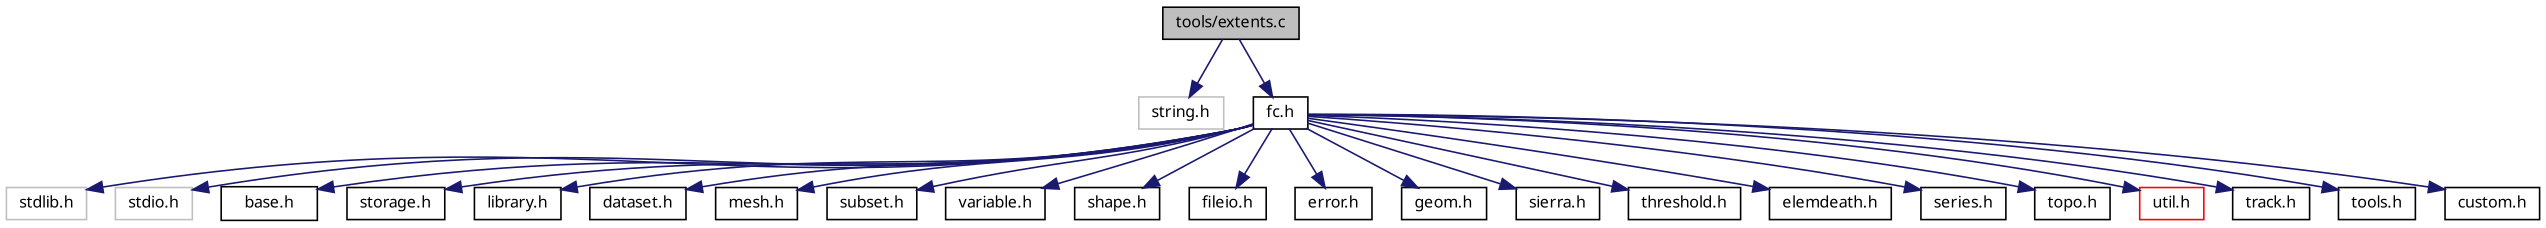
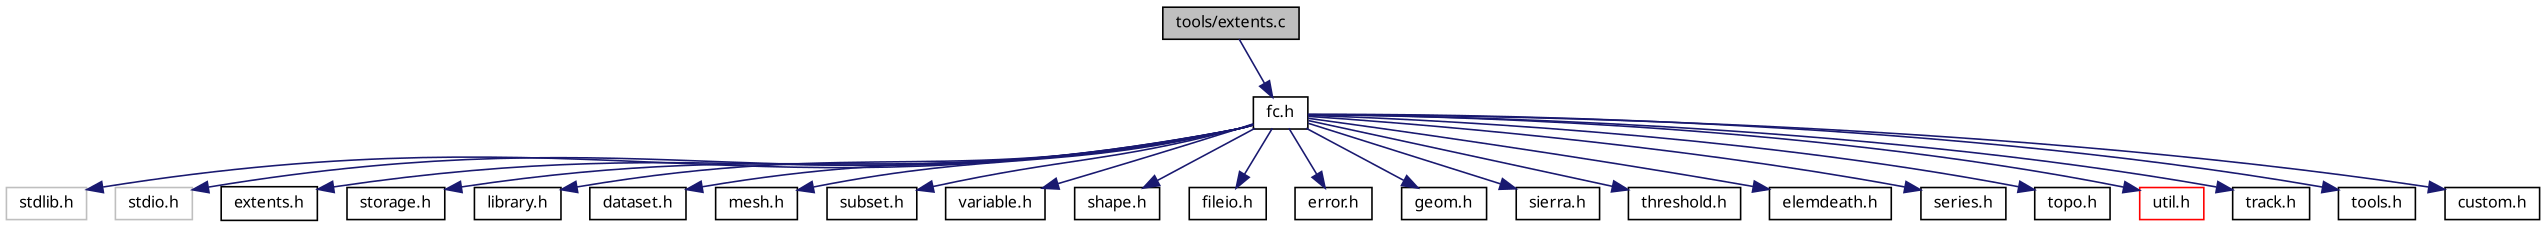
(1181, 113) -> none
(269, 204) -> (269, 204)
